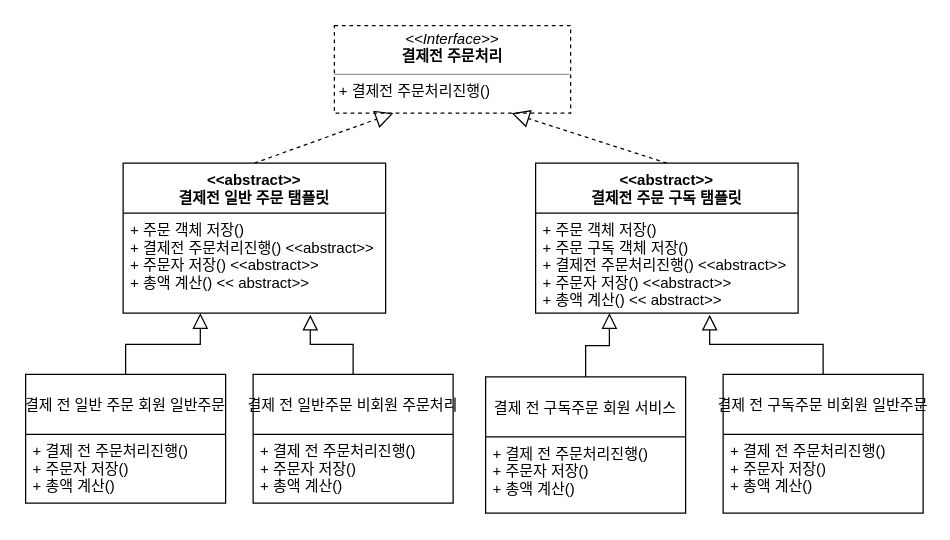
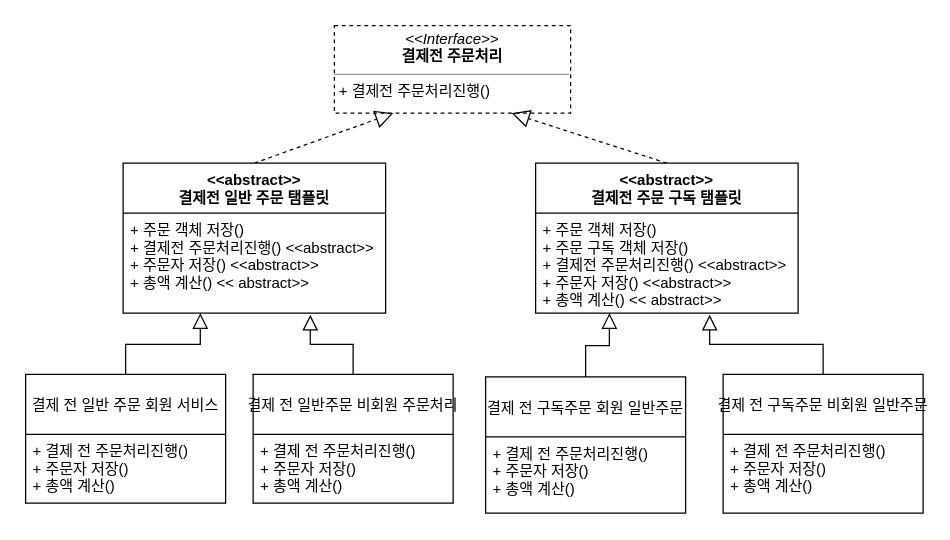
(125, 405) -> (125, 405)
(585, 408) -> (585, 408)
